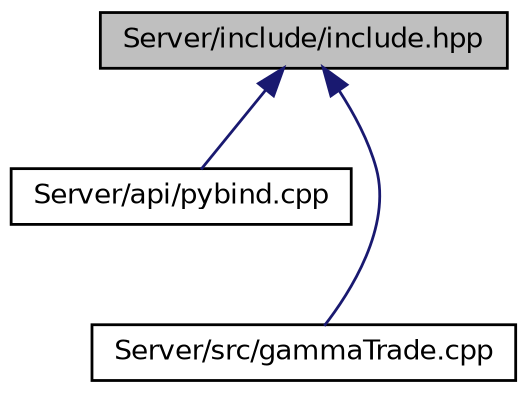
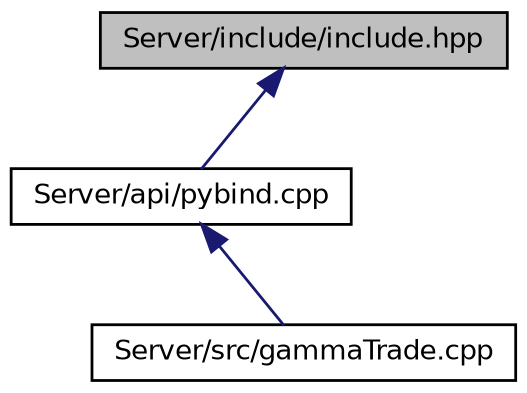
(379, 211) -> (252, 286)
